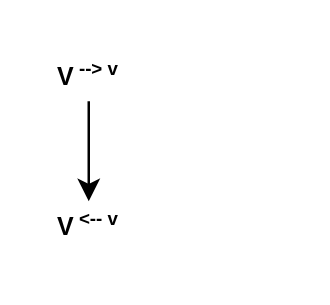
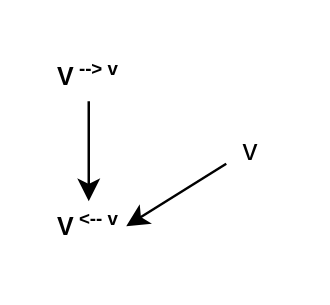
none -> (251, 151)
none -> (183, 191)
